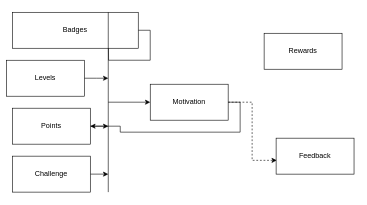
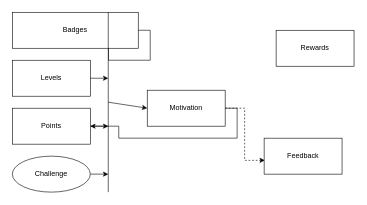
(303, 51) -> (315, 48)
(45, 78) -> (51, 78)
(189, 102) -> (186, 108)
(315, 156) -> (303, 156)
(51, 174) -> (51, 174)
